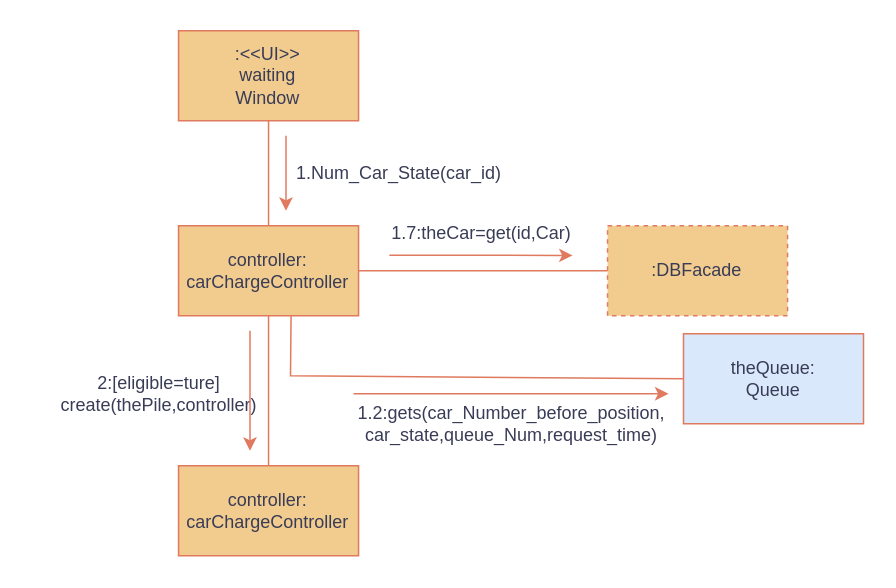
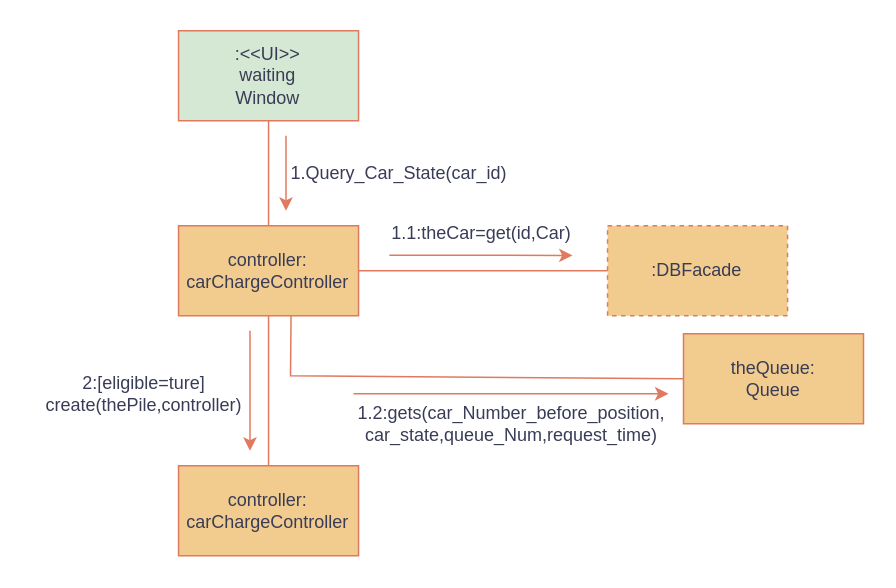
(268, 76) -> (268, 76)
(399, 173) -> (399, 173)
(482, 233) -> (482, 233)
(773, 379) -> (773, 379)
(158, 394) -> (143, 394)
